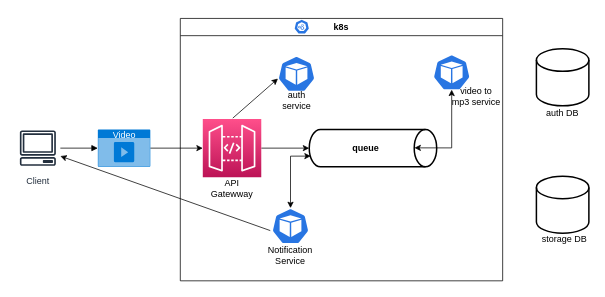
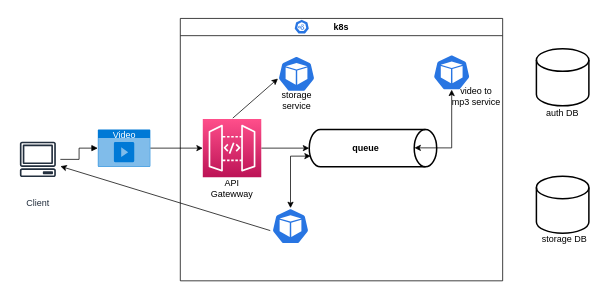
(297, 100) -> (297, 100)
(38, 148) -> (38, 159)
(291, 255) -> none
